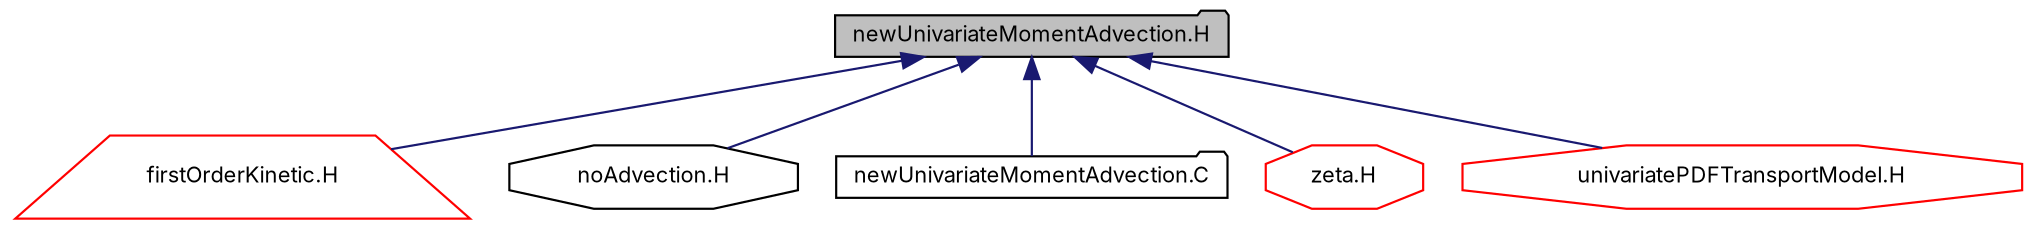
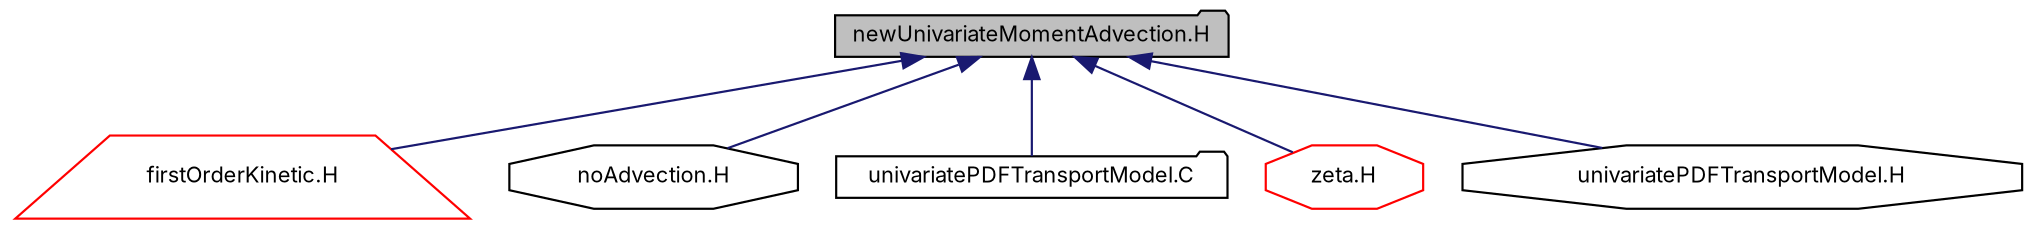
(1032, 177) -> (1032, 177)
(1742, 177) -> (1742, 177)
